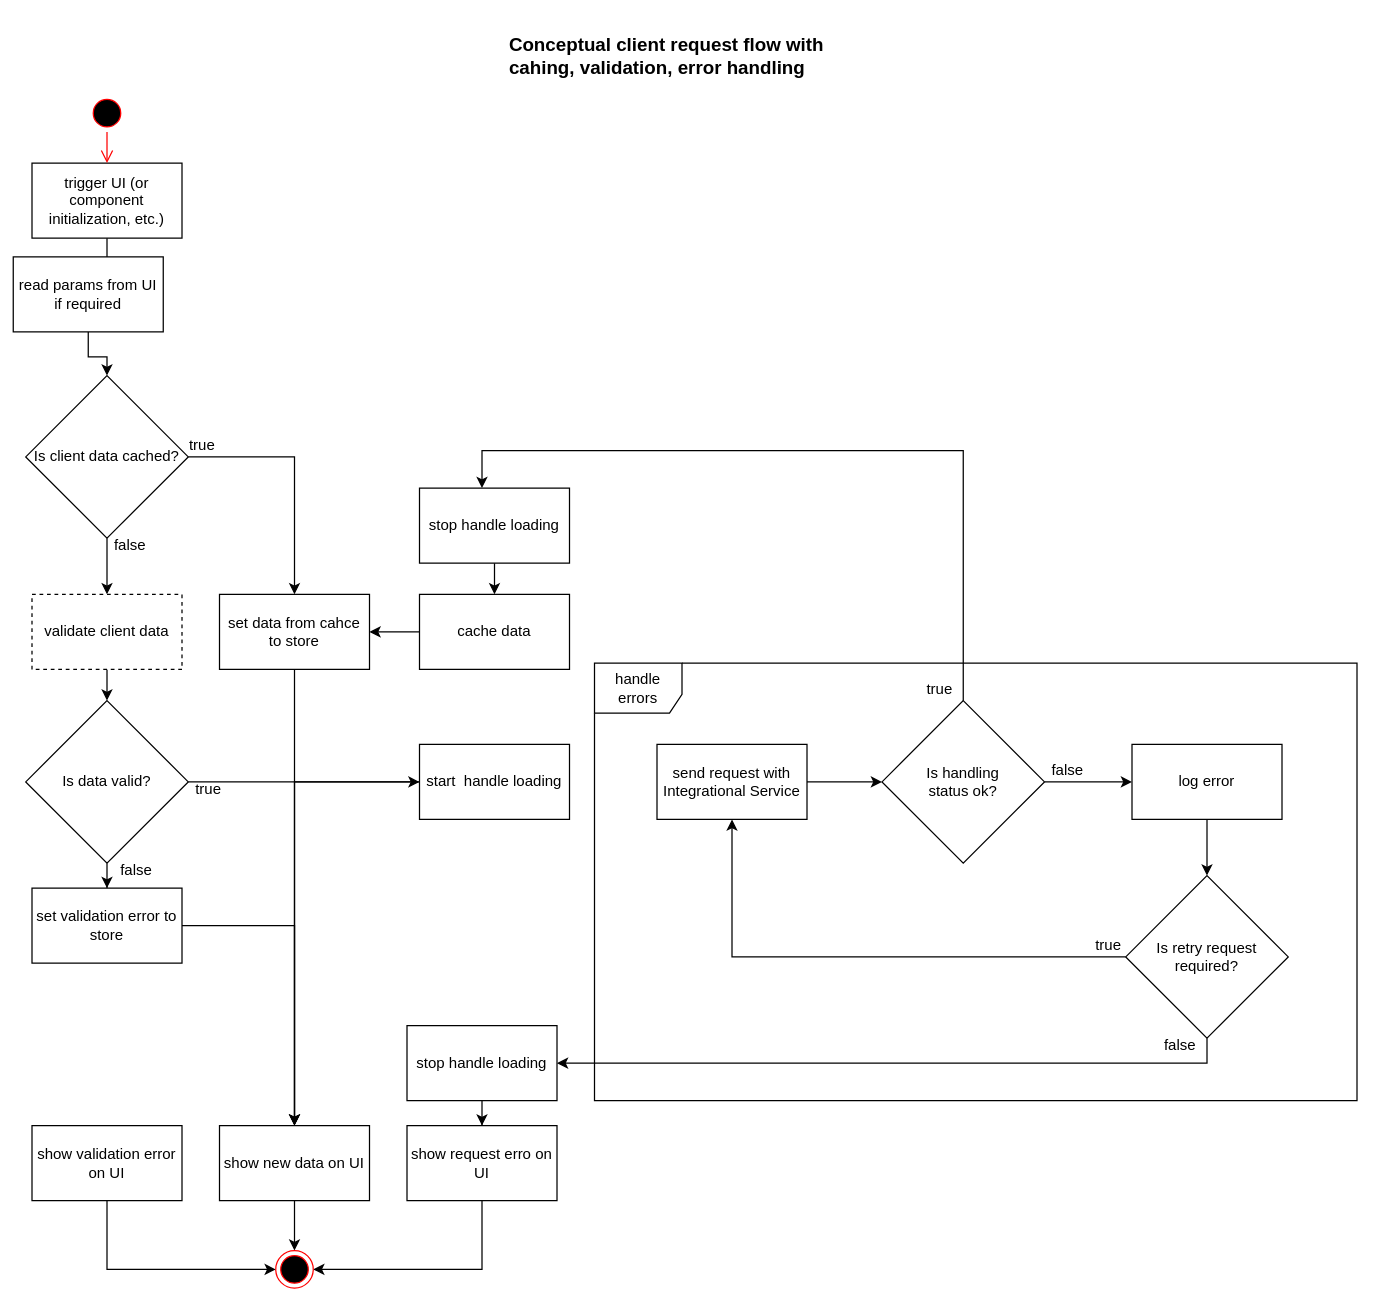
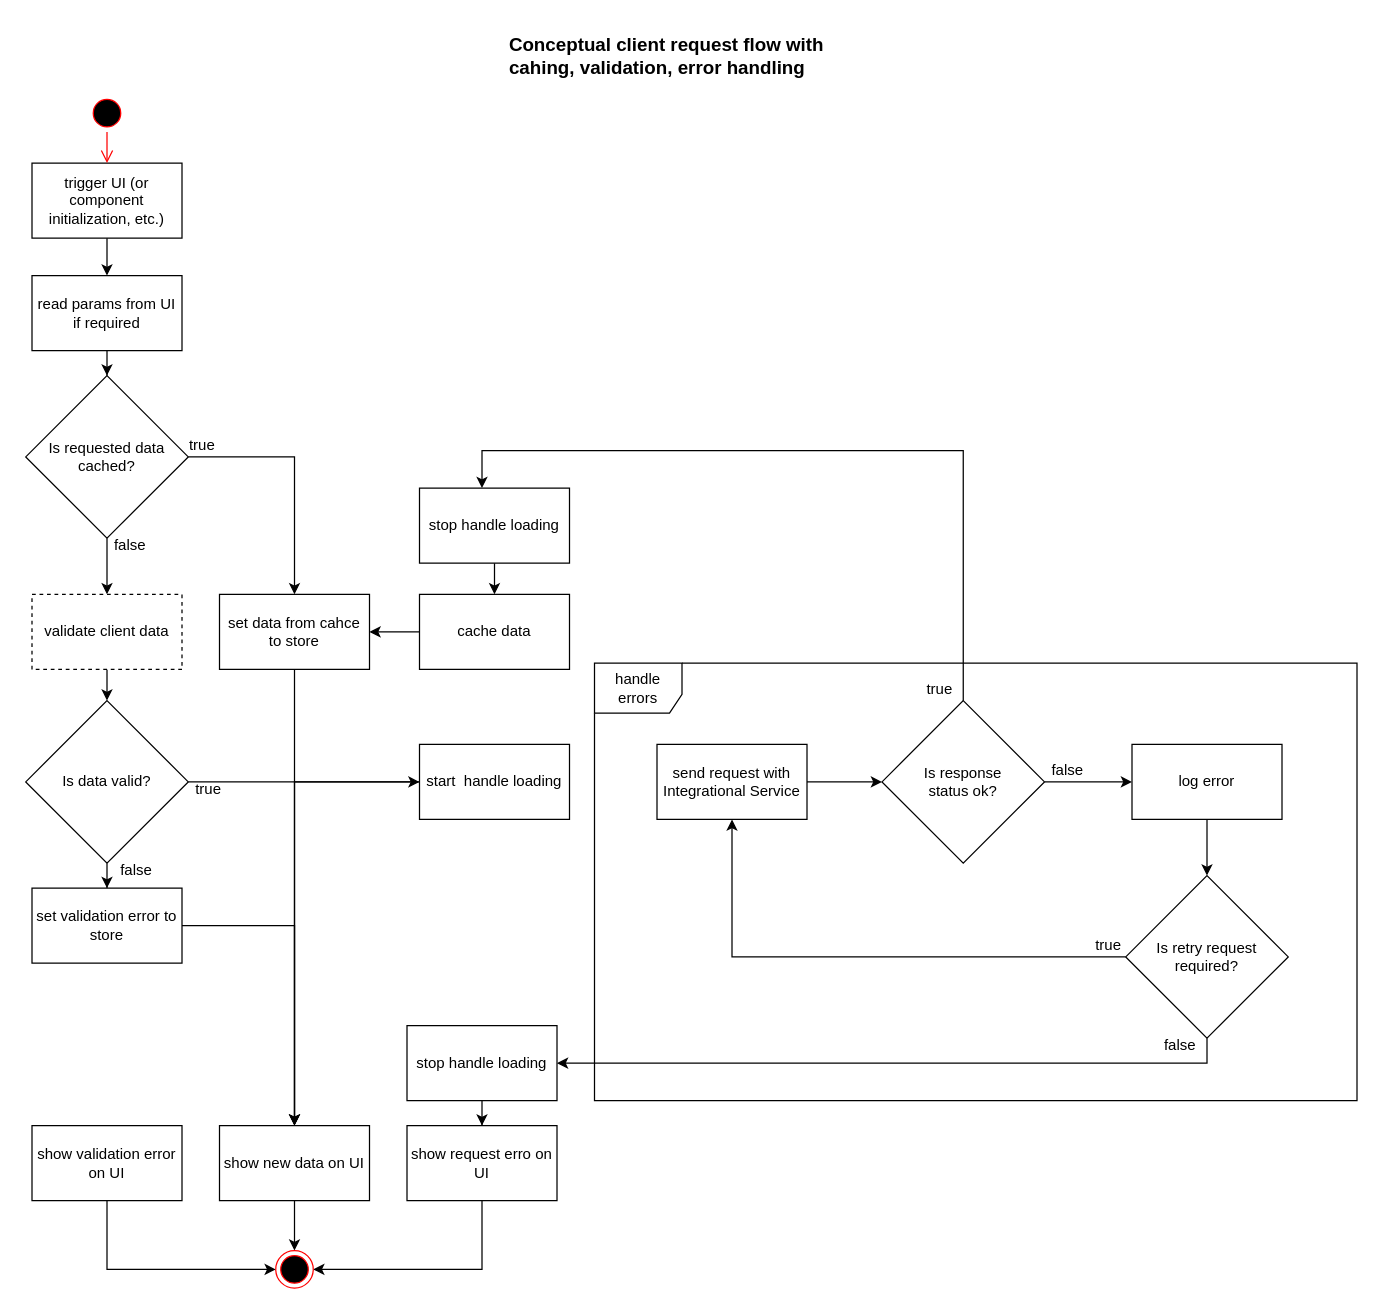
(88, 294) -> (107, 313)
(107, 457) -> (107, 457)
(963, 782) -> (963, 782)
